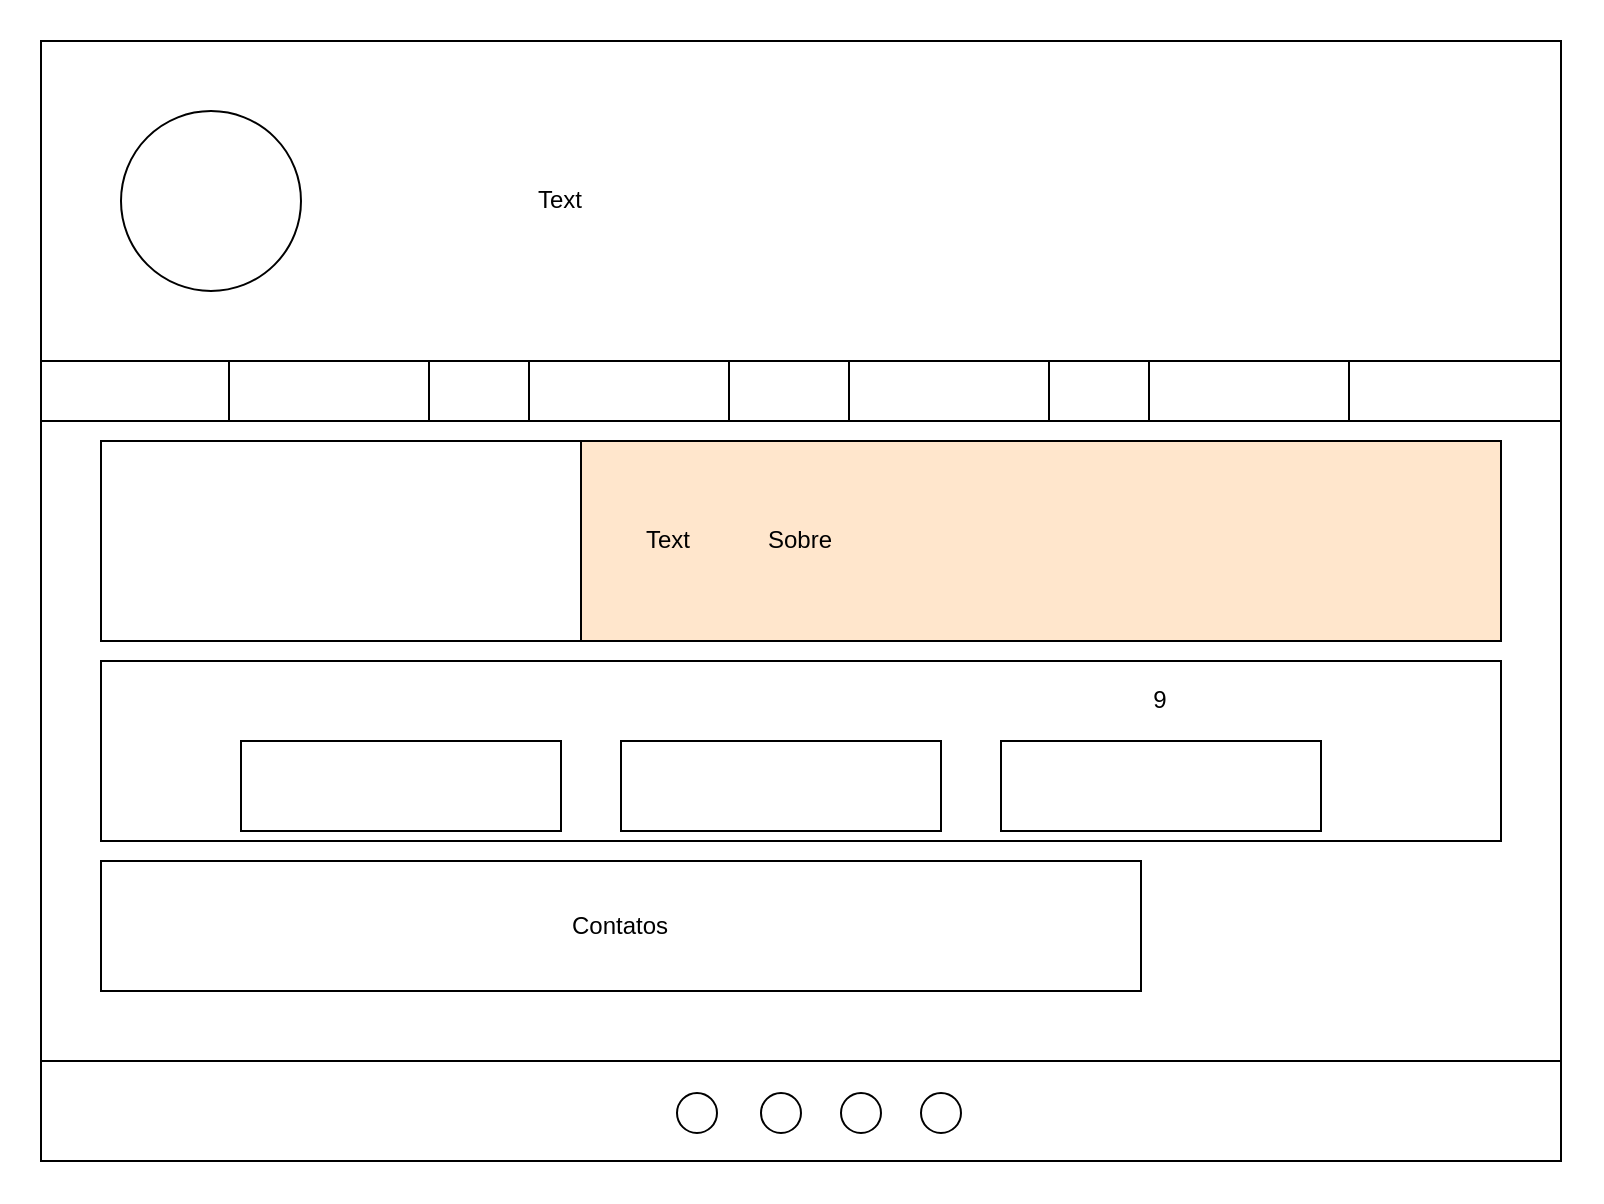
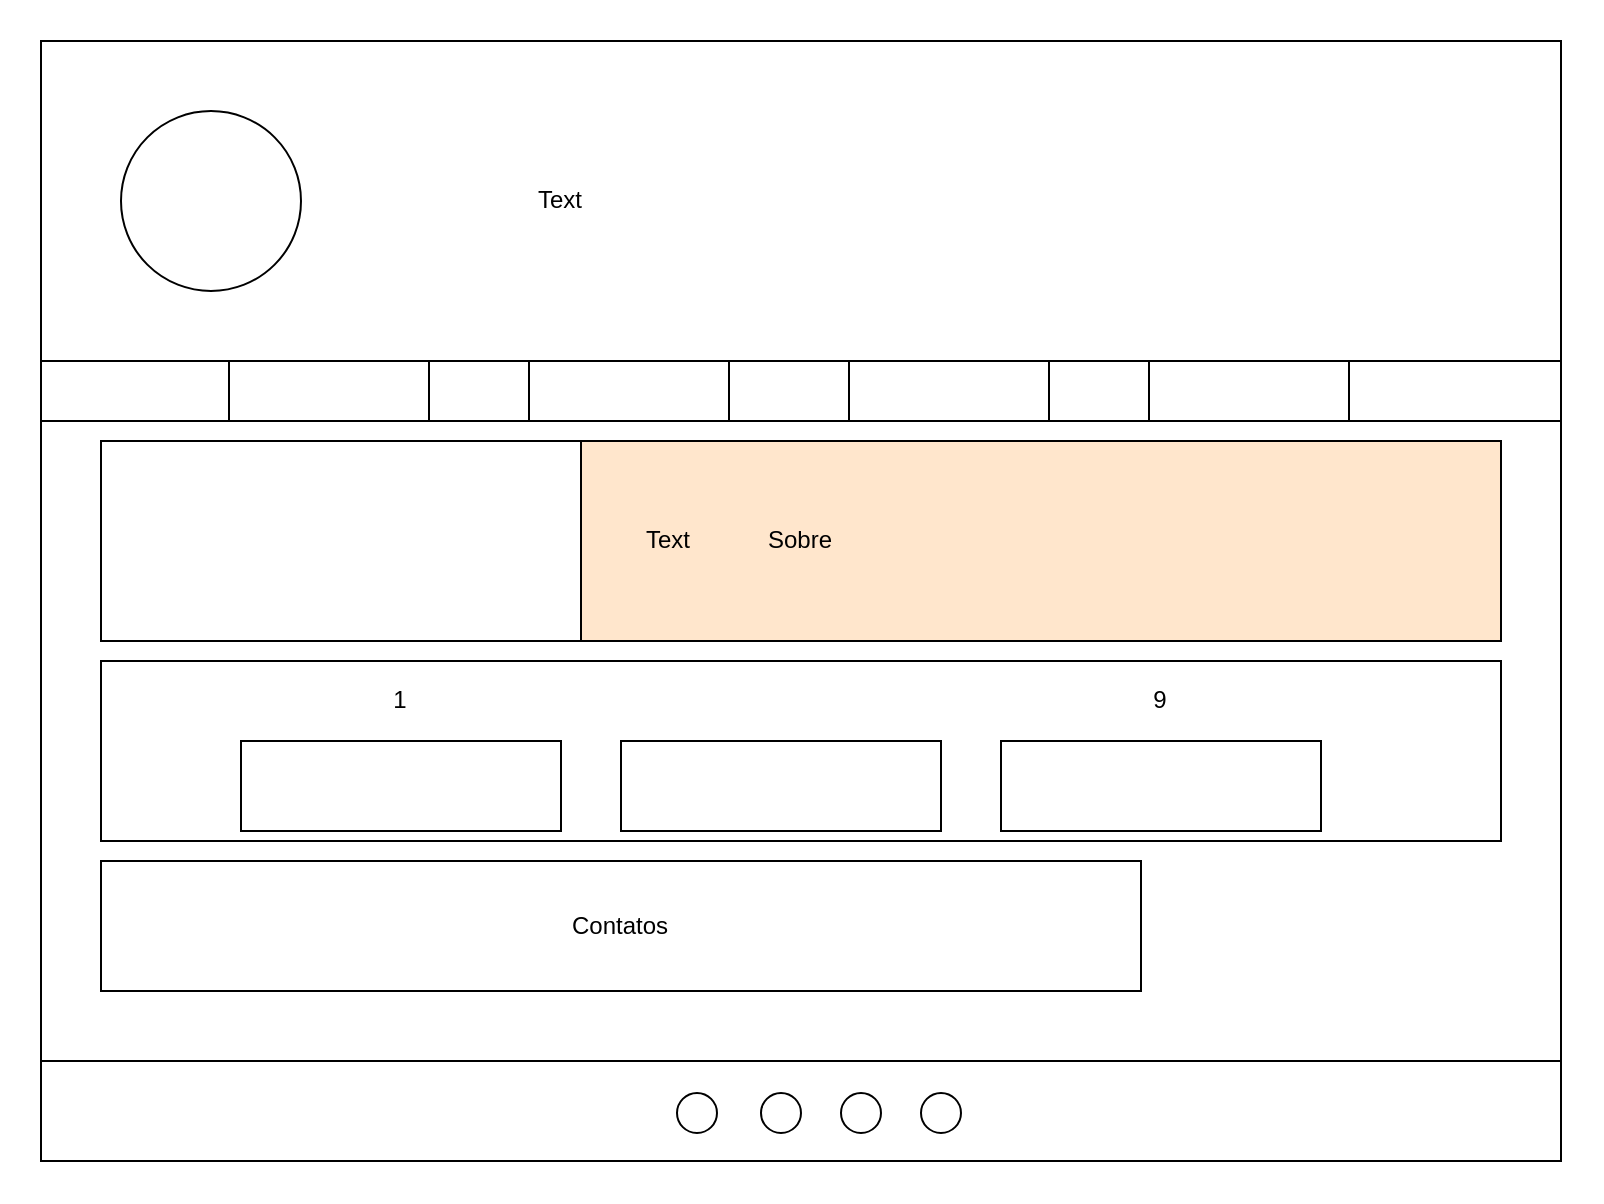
none -> (401, 701)
